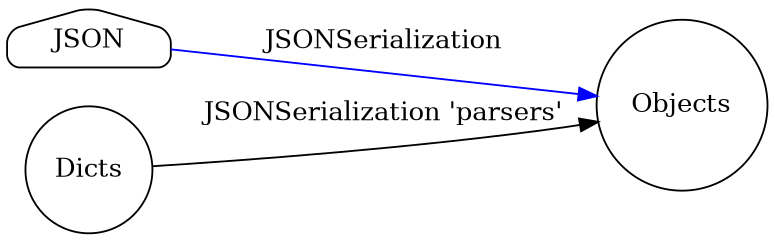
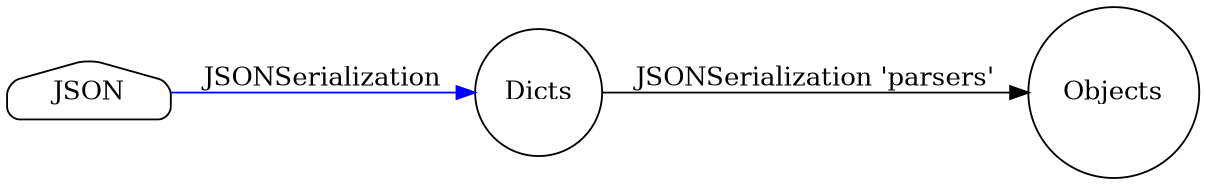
(375, 72) -> (313, 93)
